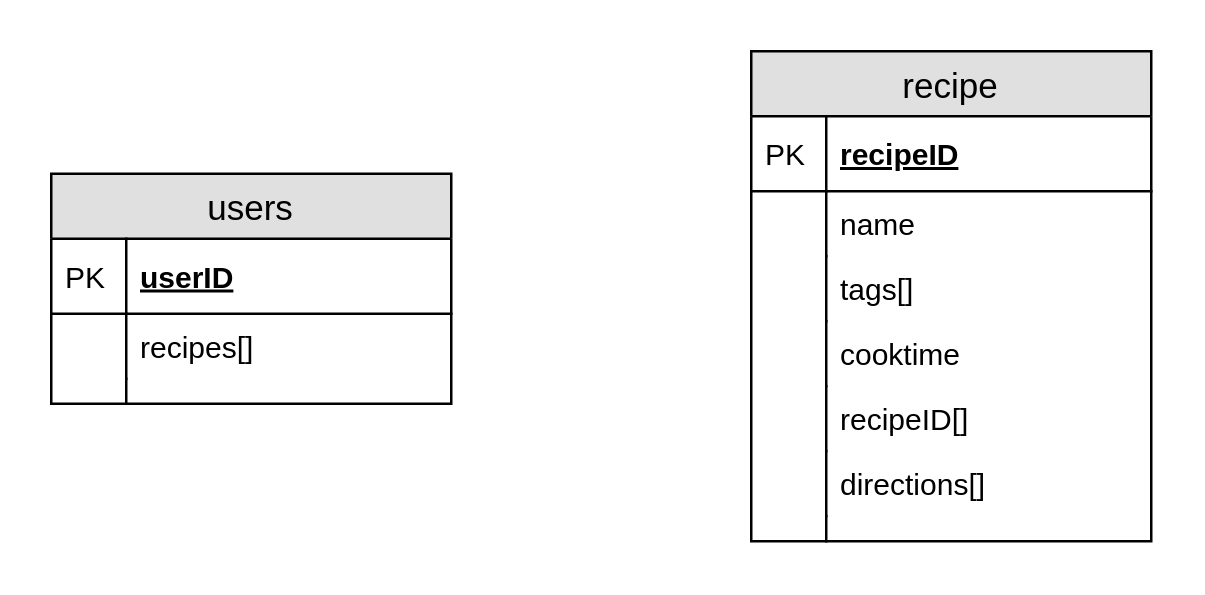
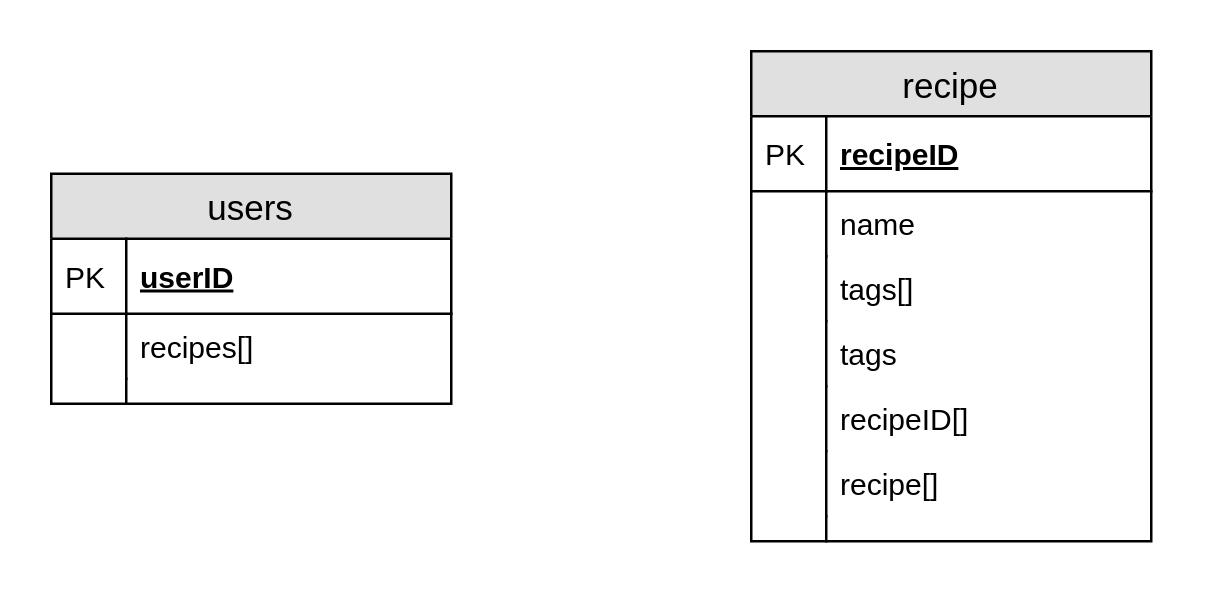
(903, 355) -> (874, 355)
(933, 485) -> (903, 485)
